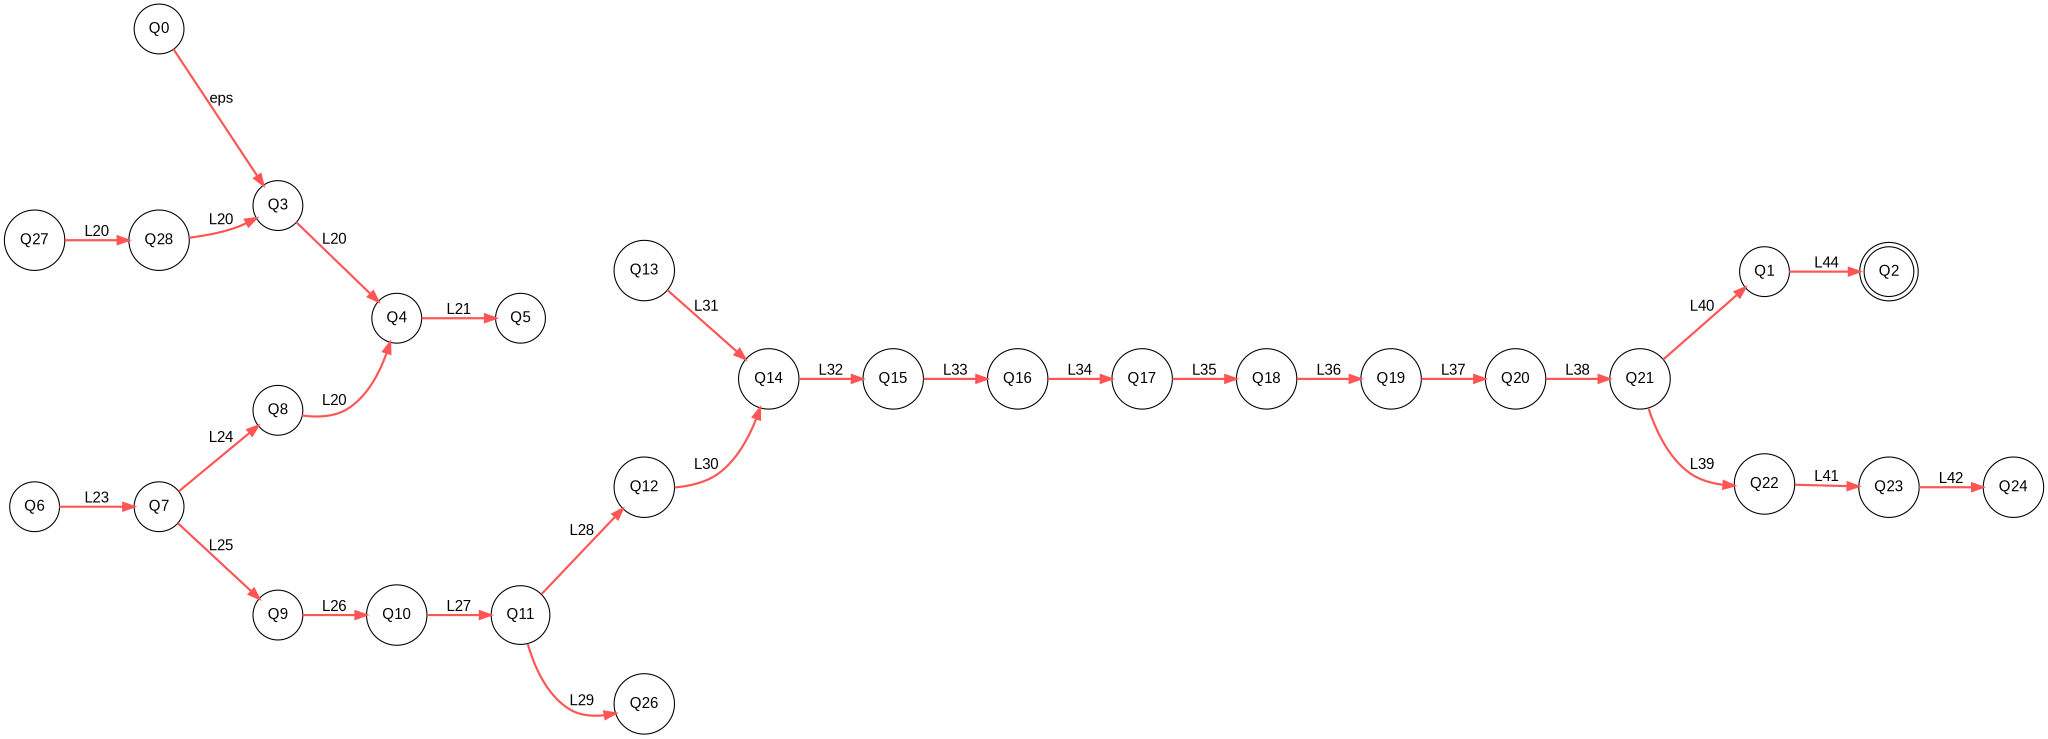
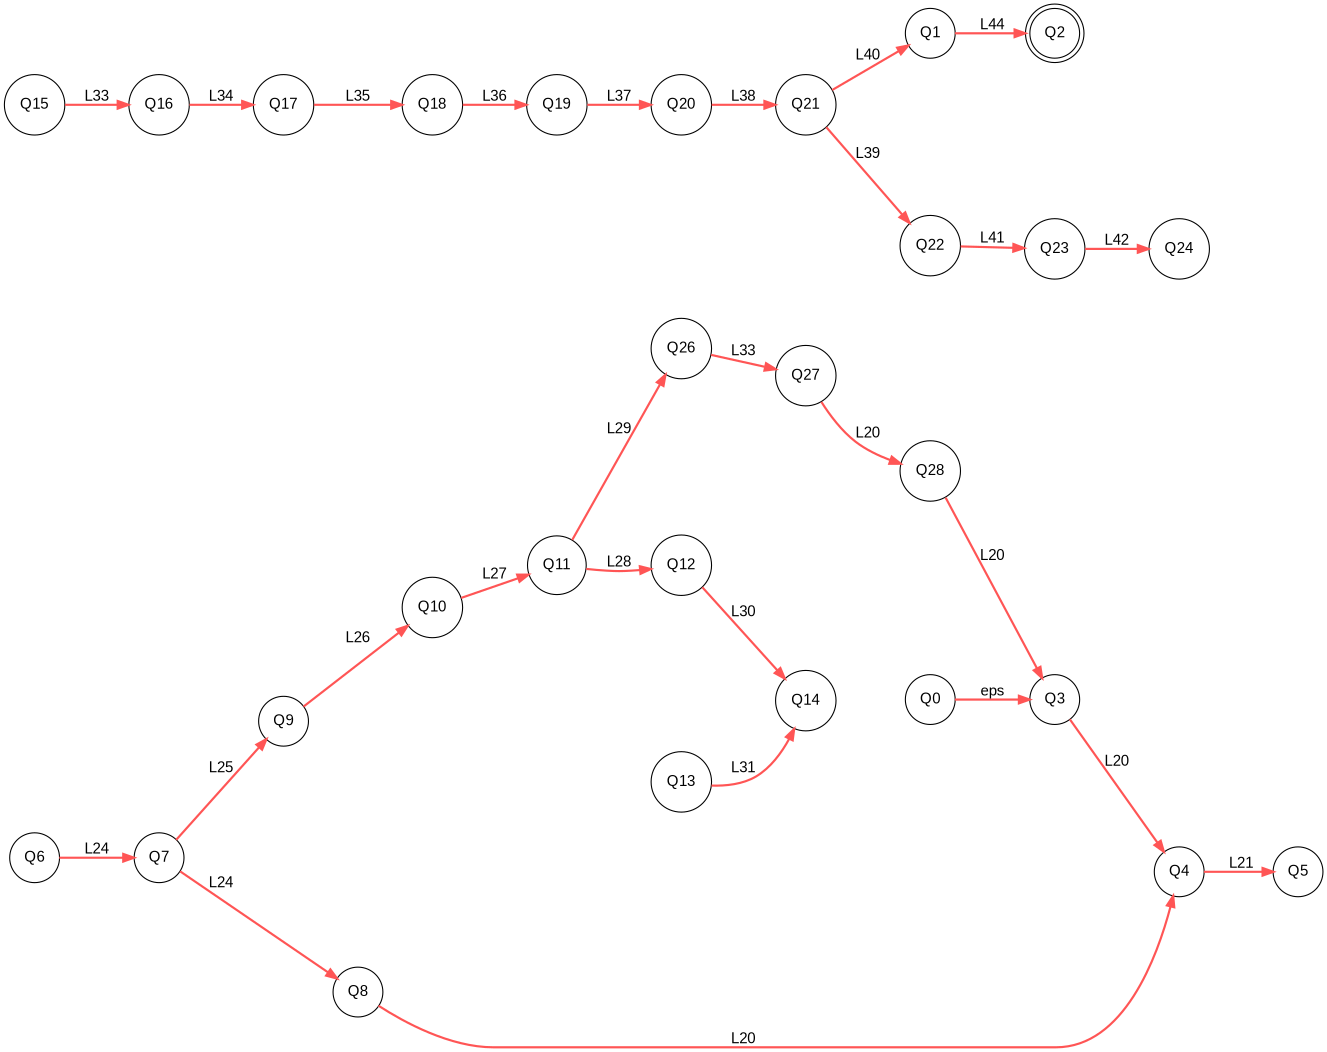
none -> (738, 361)
(825, 379) -> none
(97, 499) -> (97, 850)
